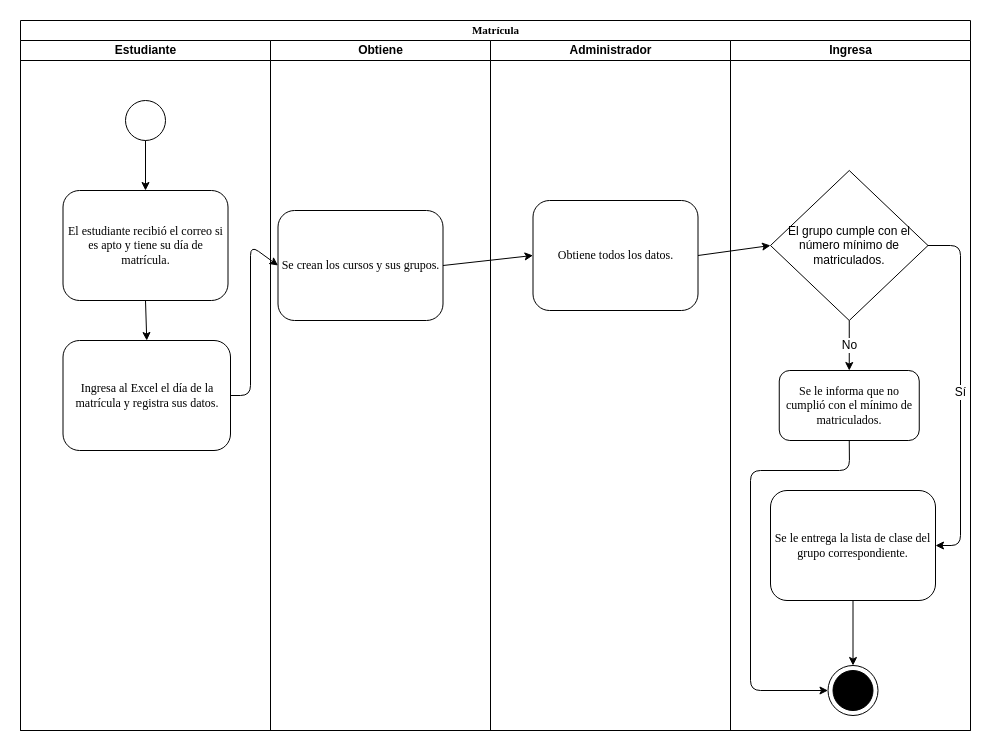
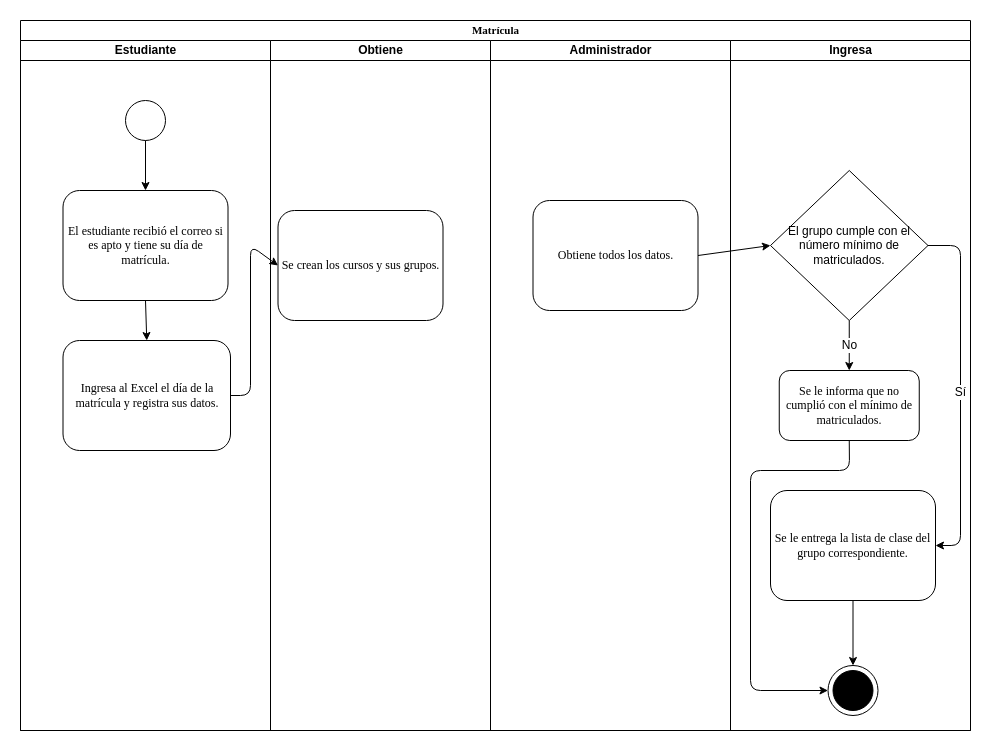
(485, 261) -> none
